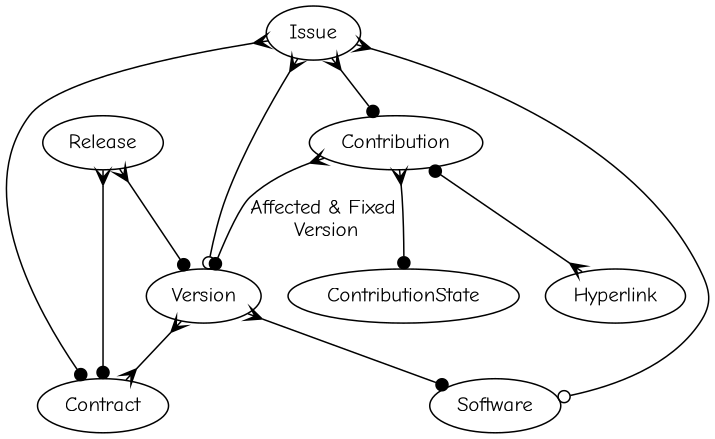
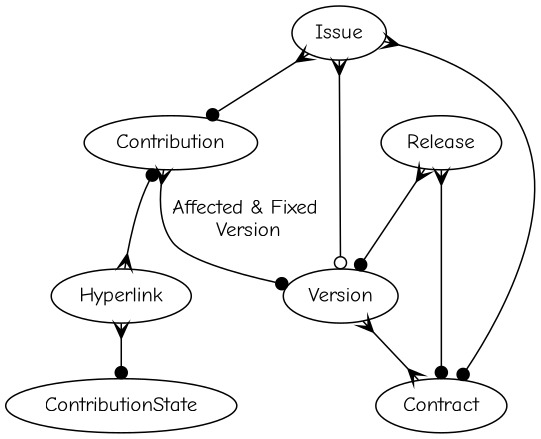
(403, 221) -> (121, 352)
(495, 406) -> none
